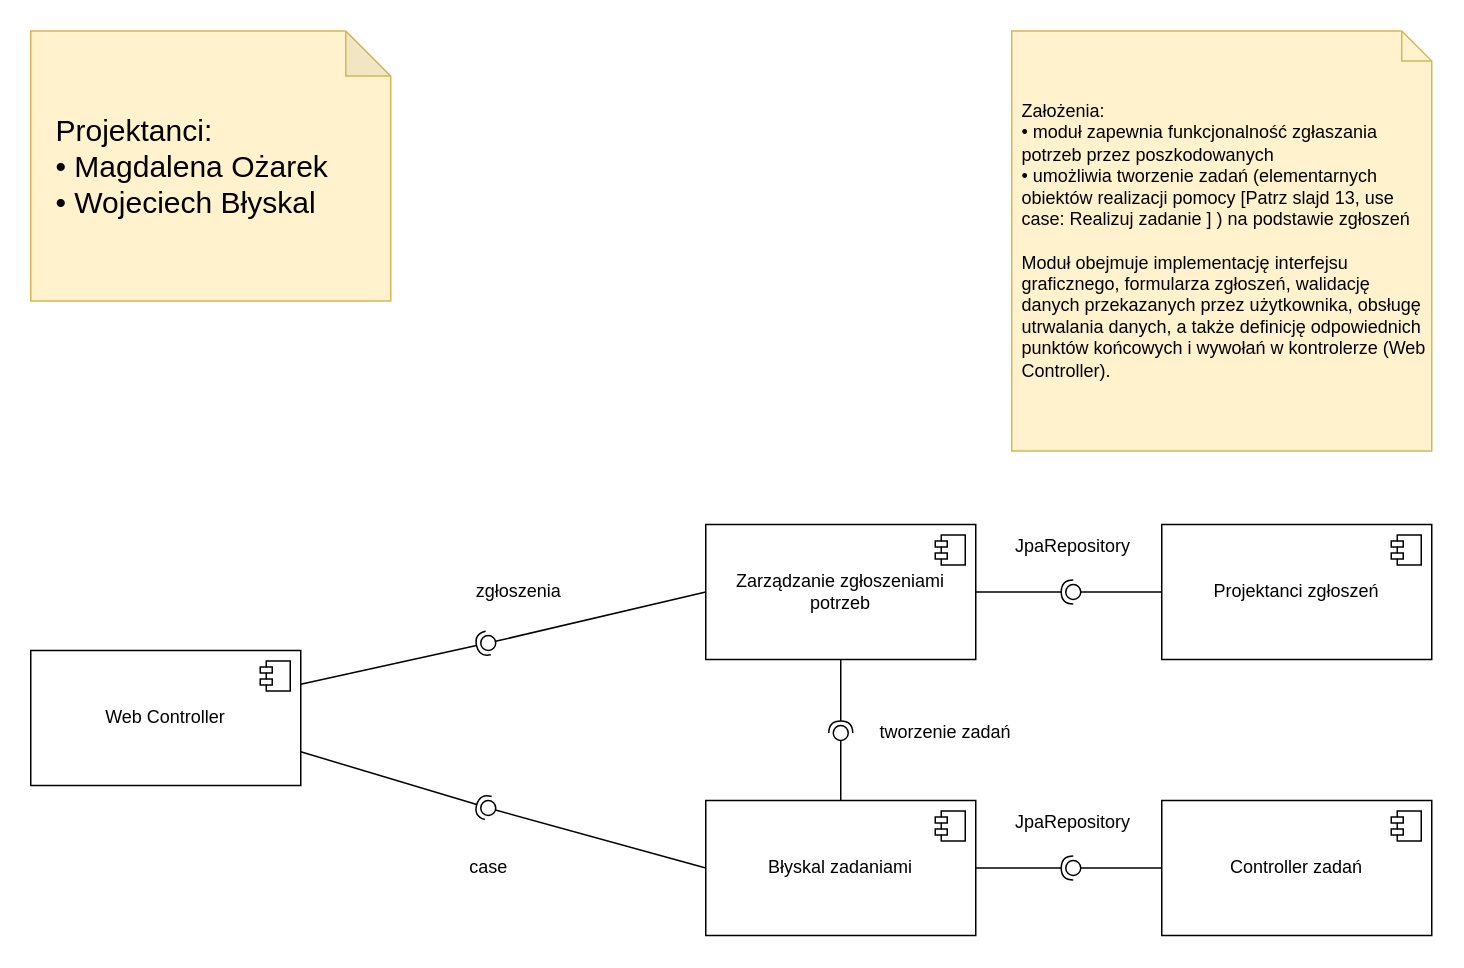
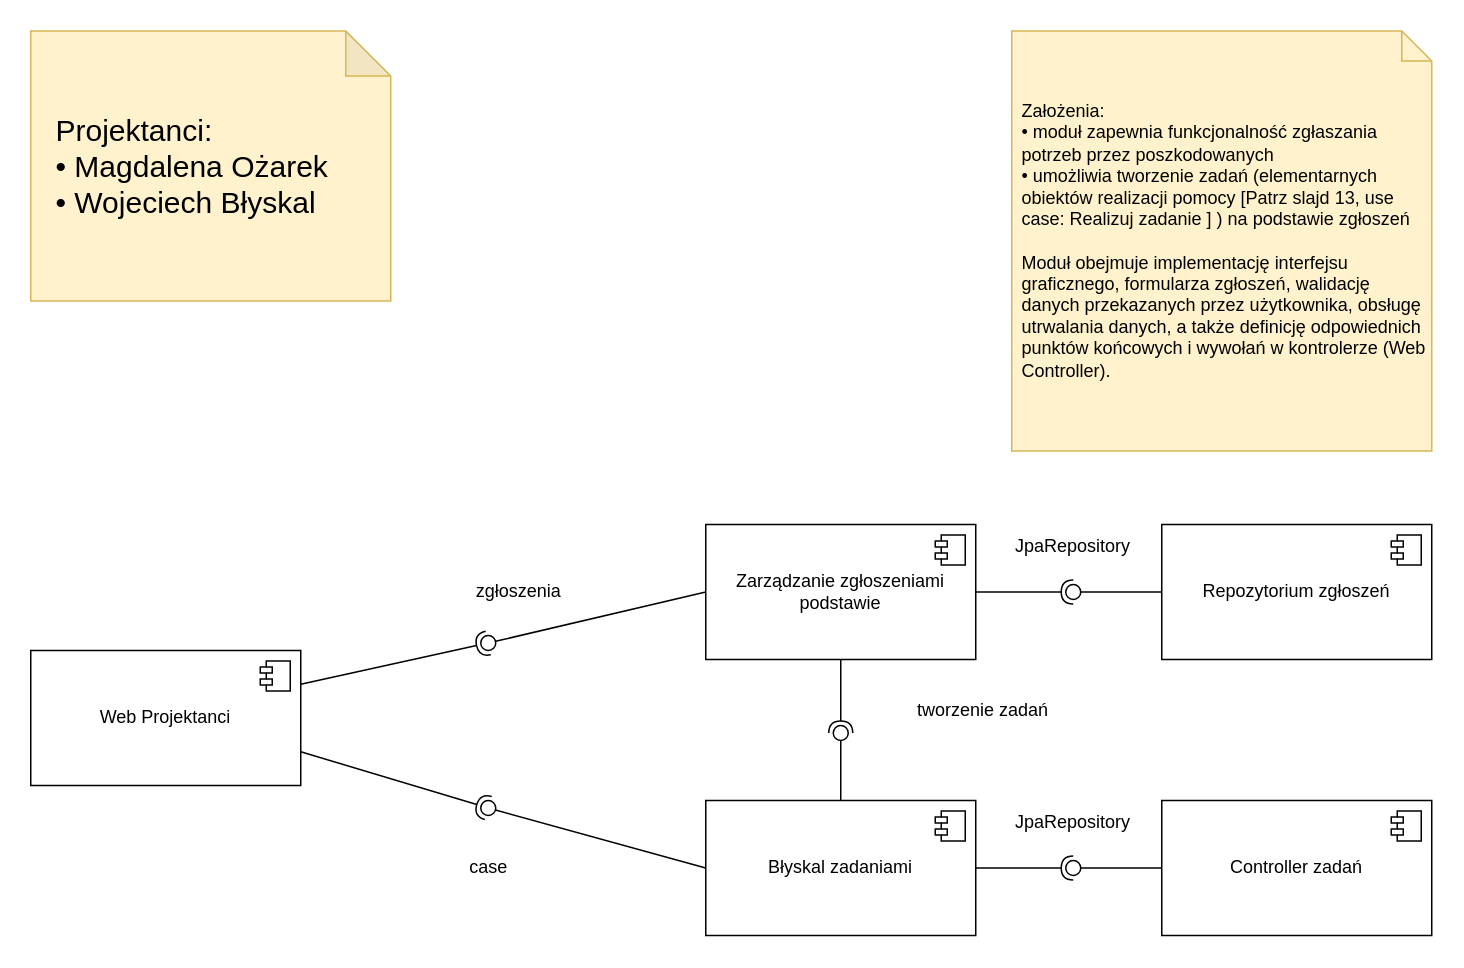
(841, 592) -> (841, 592)
(1297, 592) -> (1297, 592)
(166, 718) -> (166, 718)
(946, 733) -> (983, 710)
